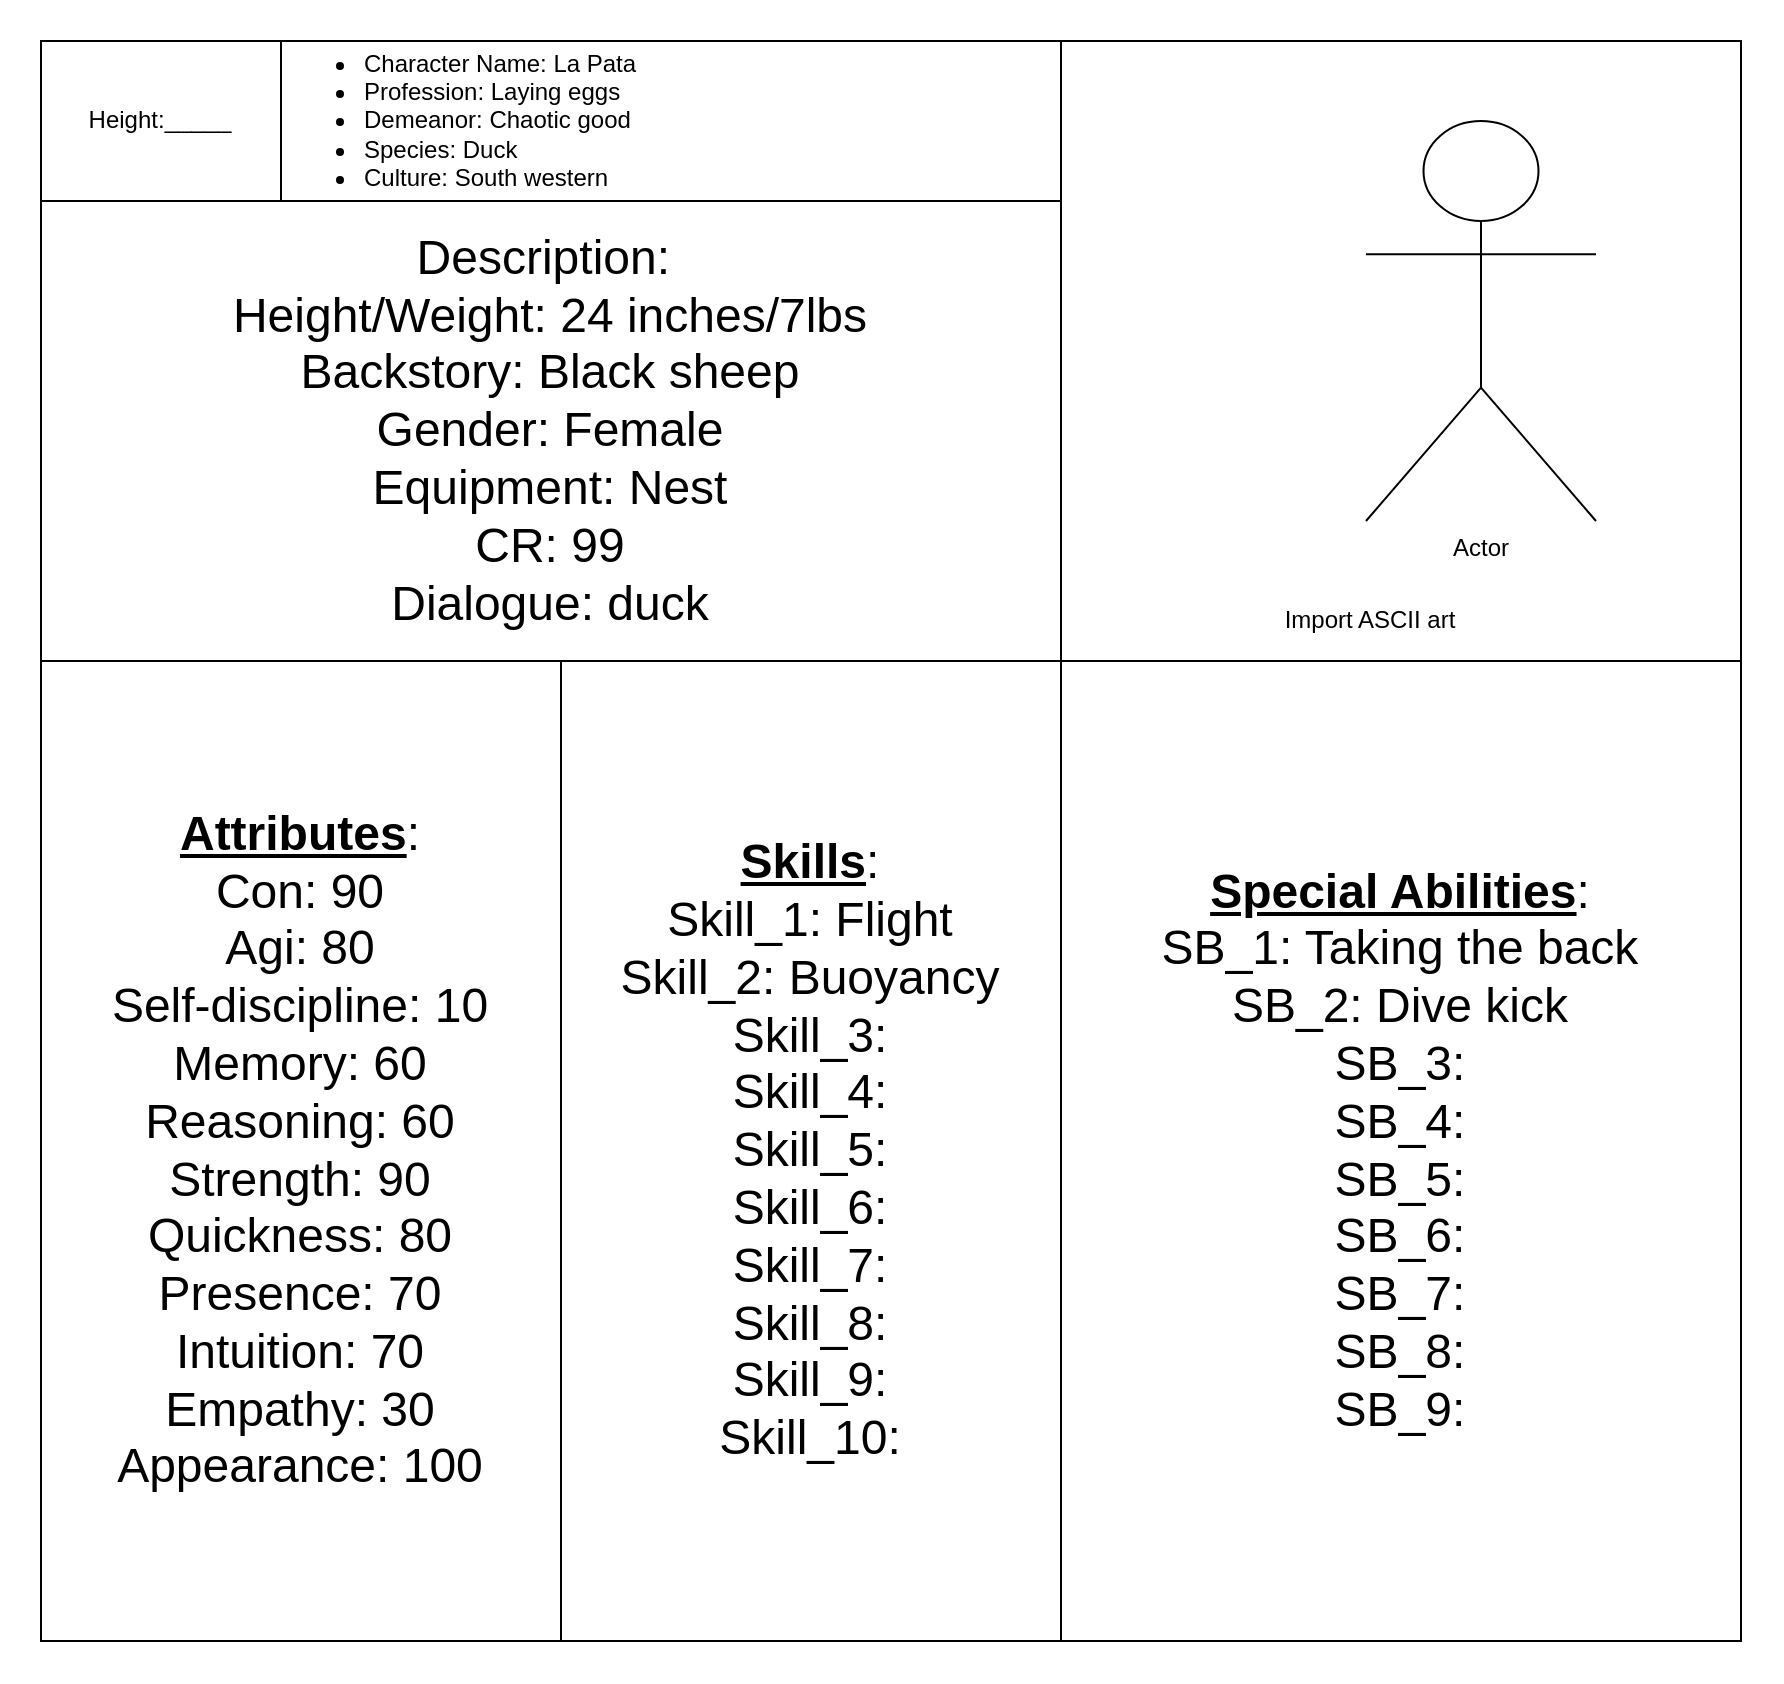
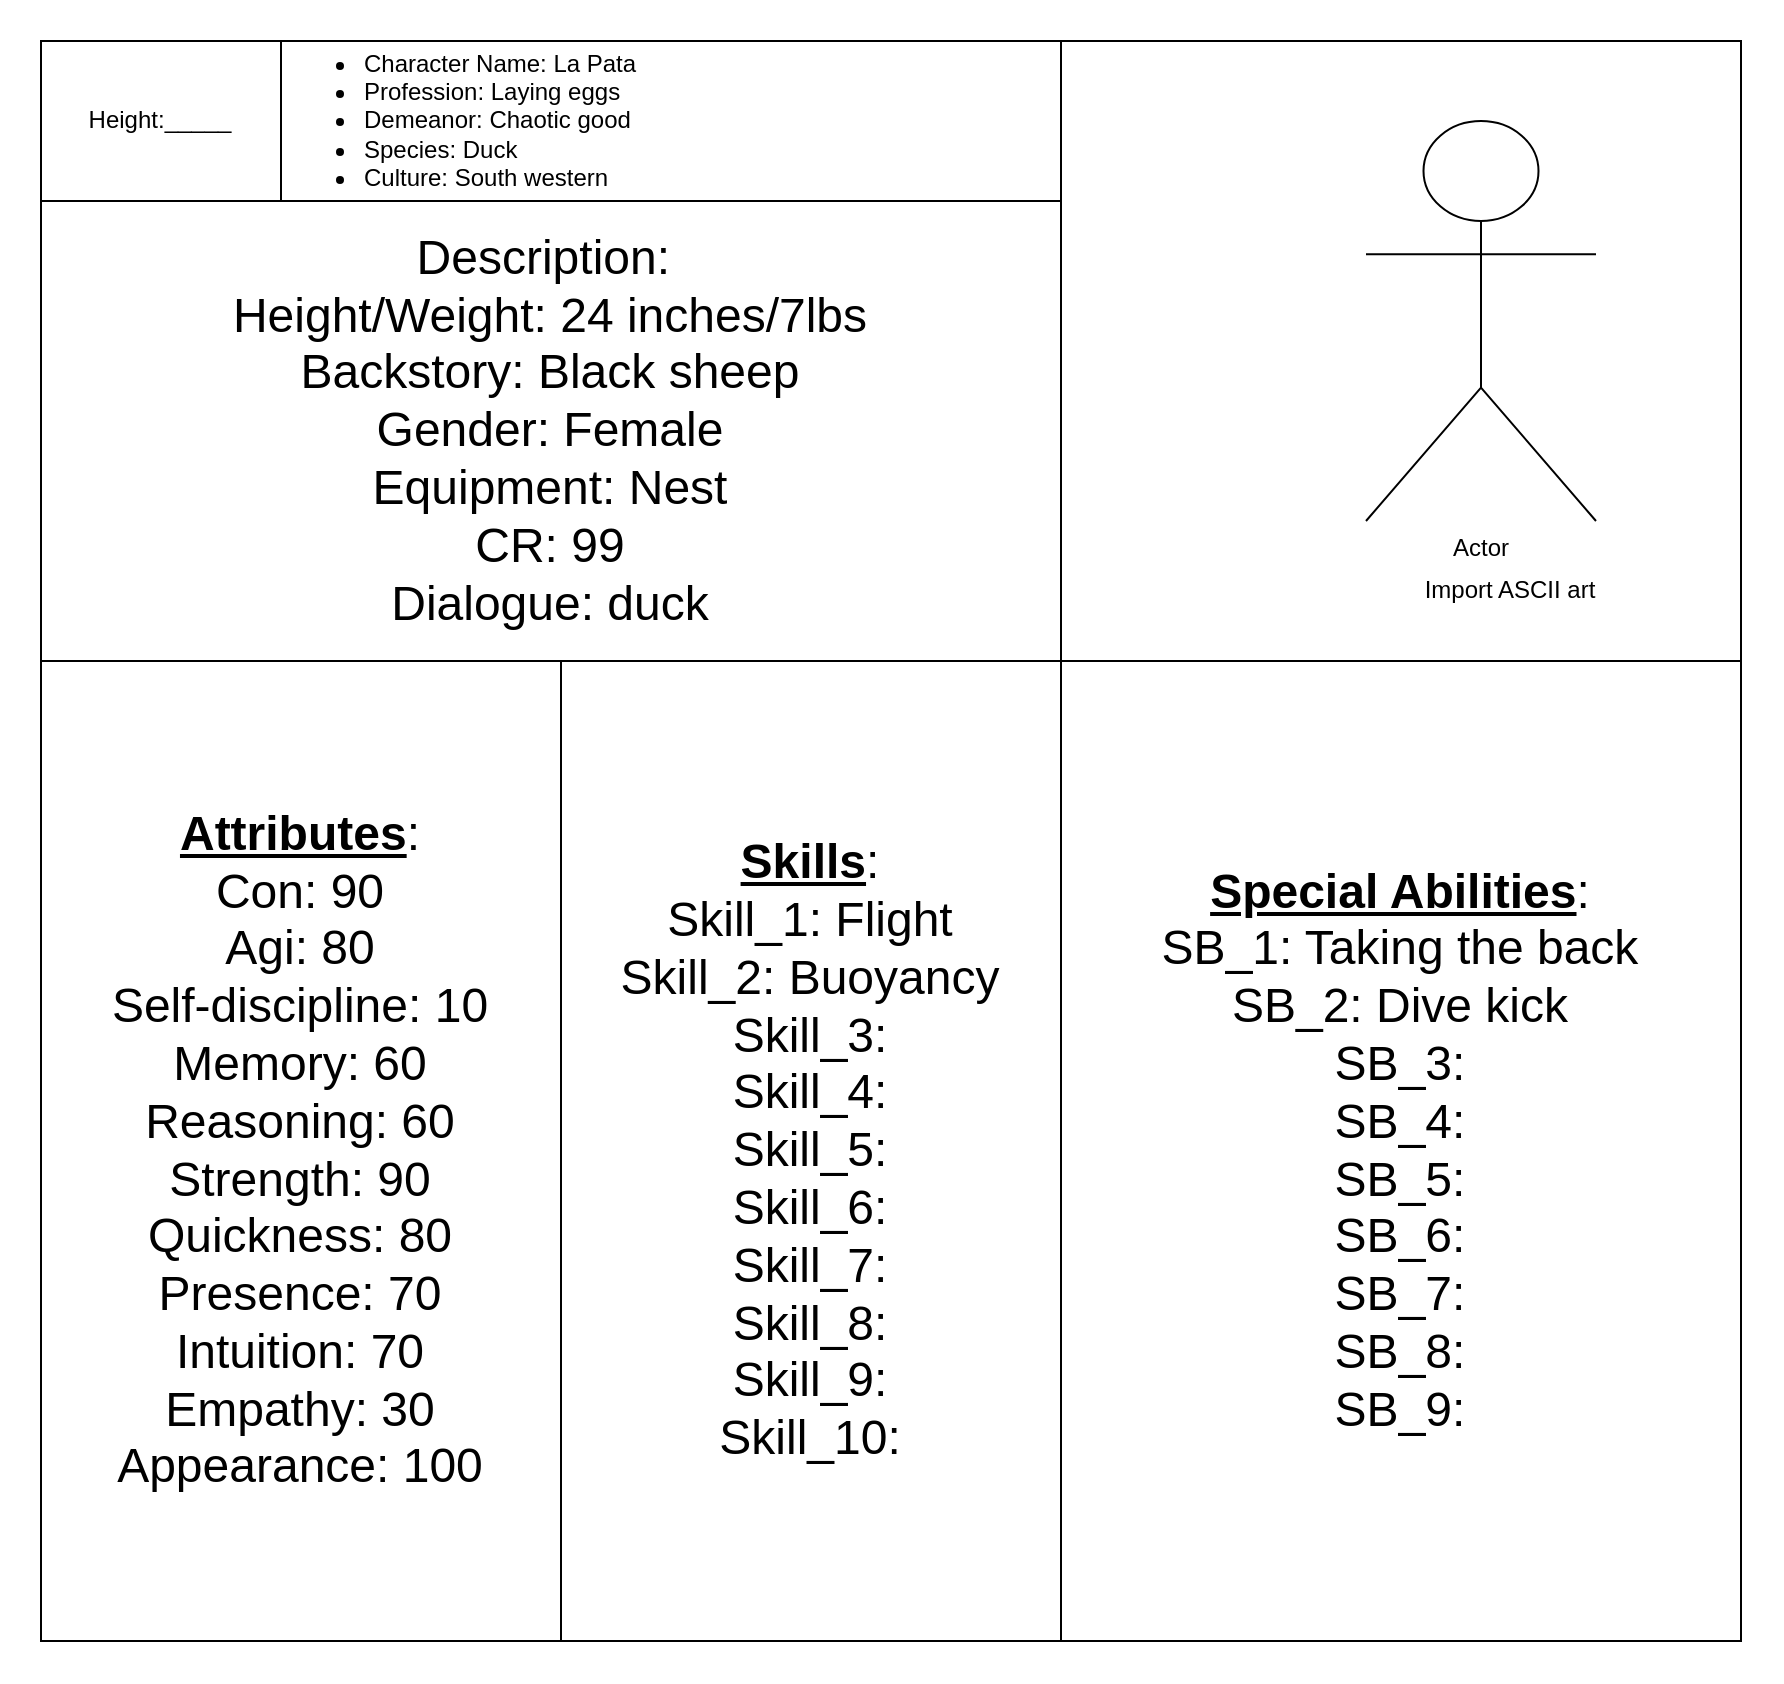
(1371, 621) -> (1511, 591)
